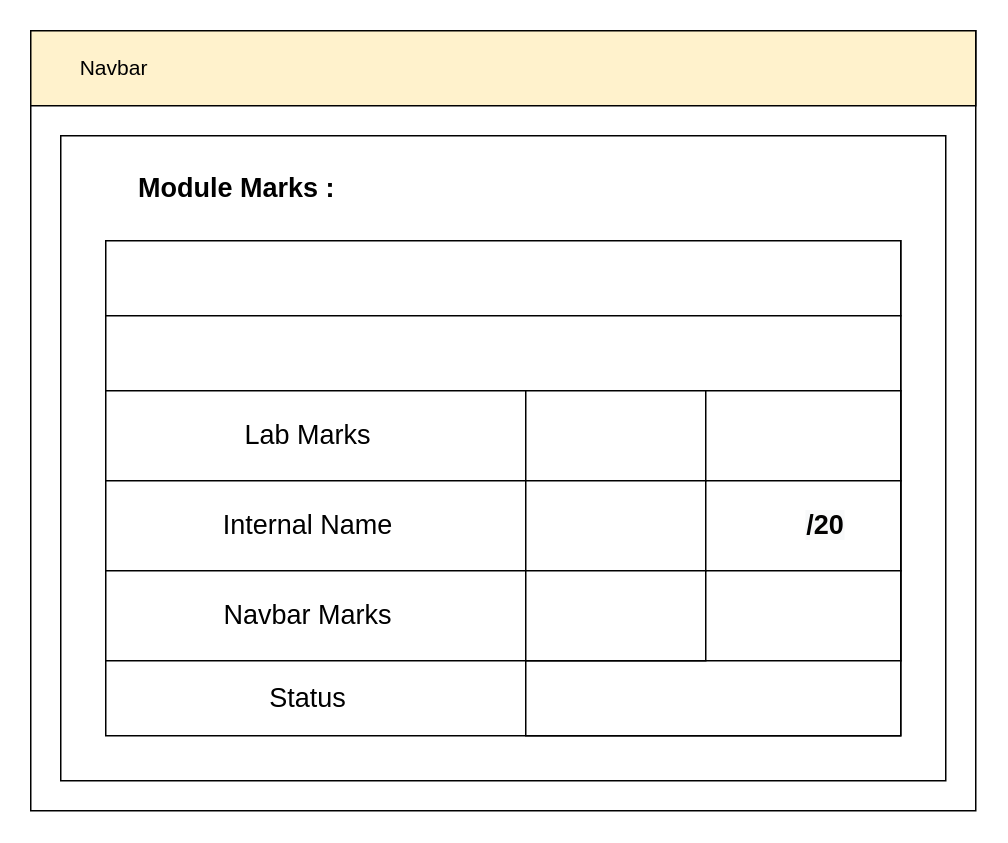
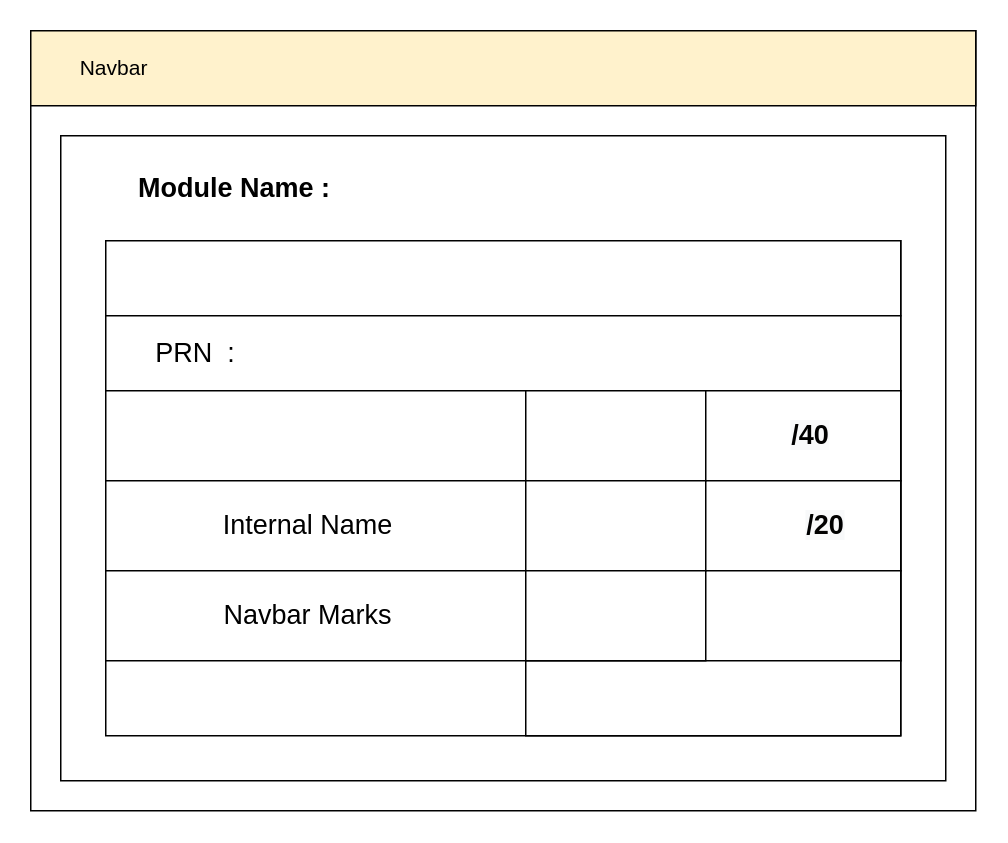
(201, 188) -> (193, 188)
none -> (188, 353)
(308, 436) -> none
none -> (811, 436)
(308, 698) -> none
